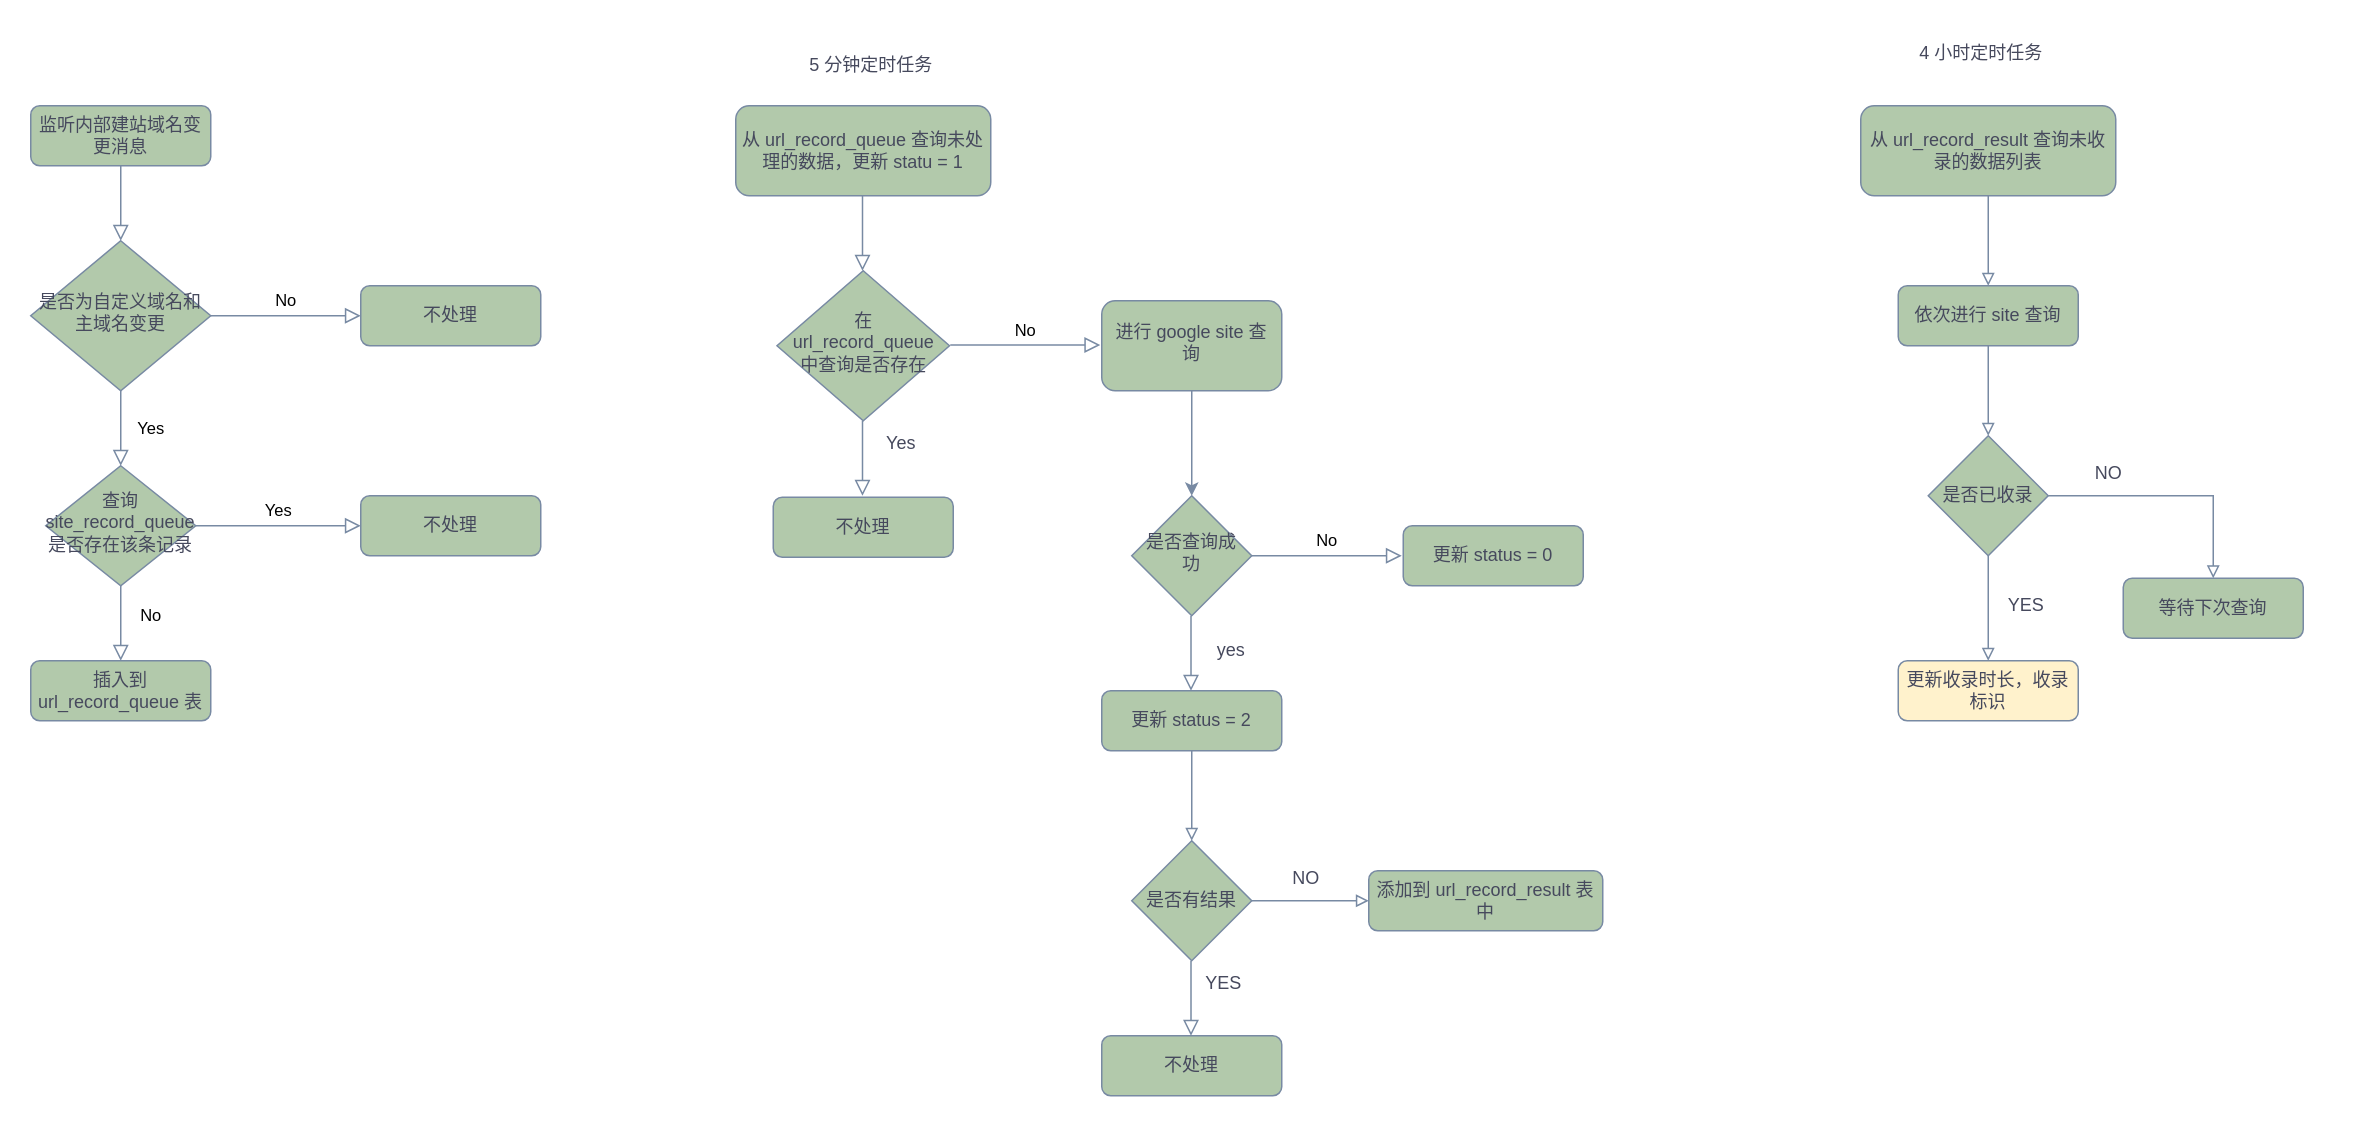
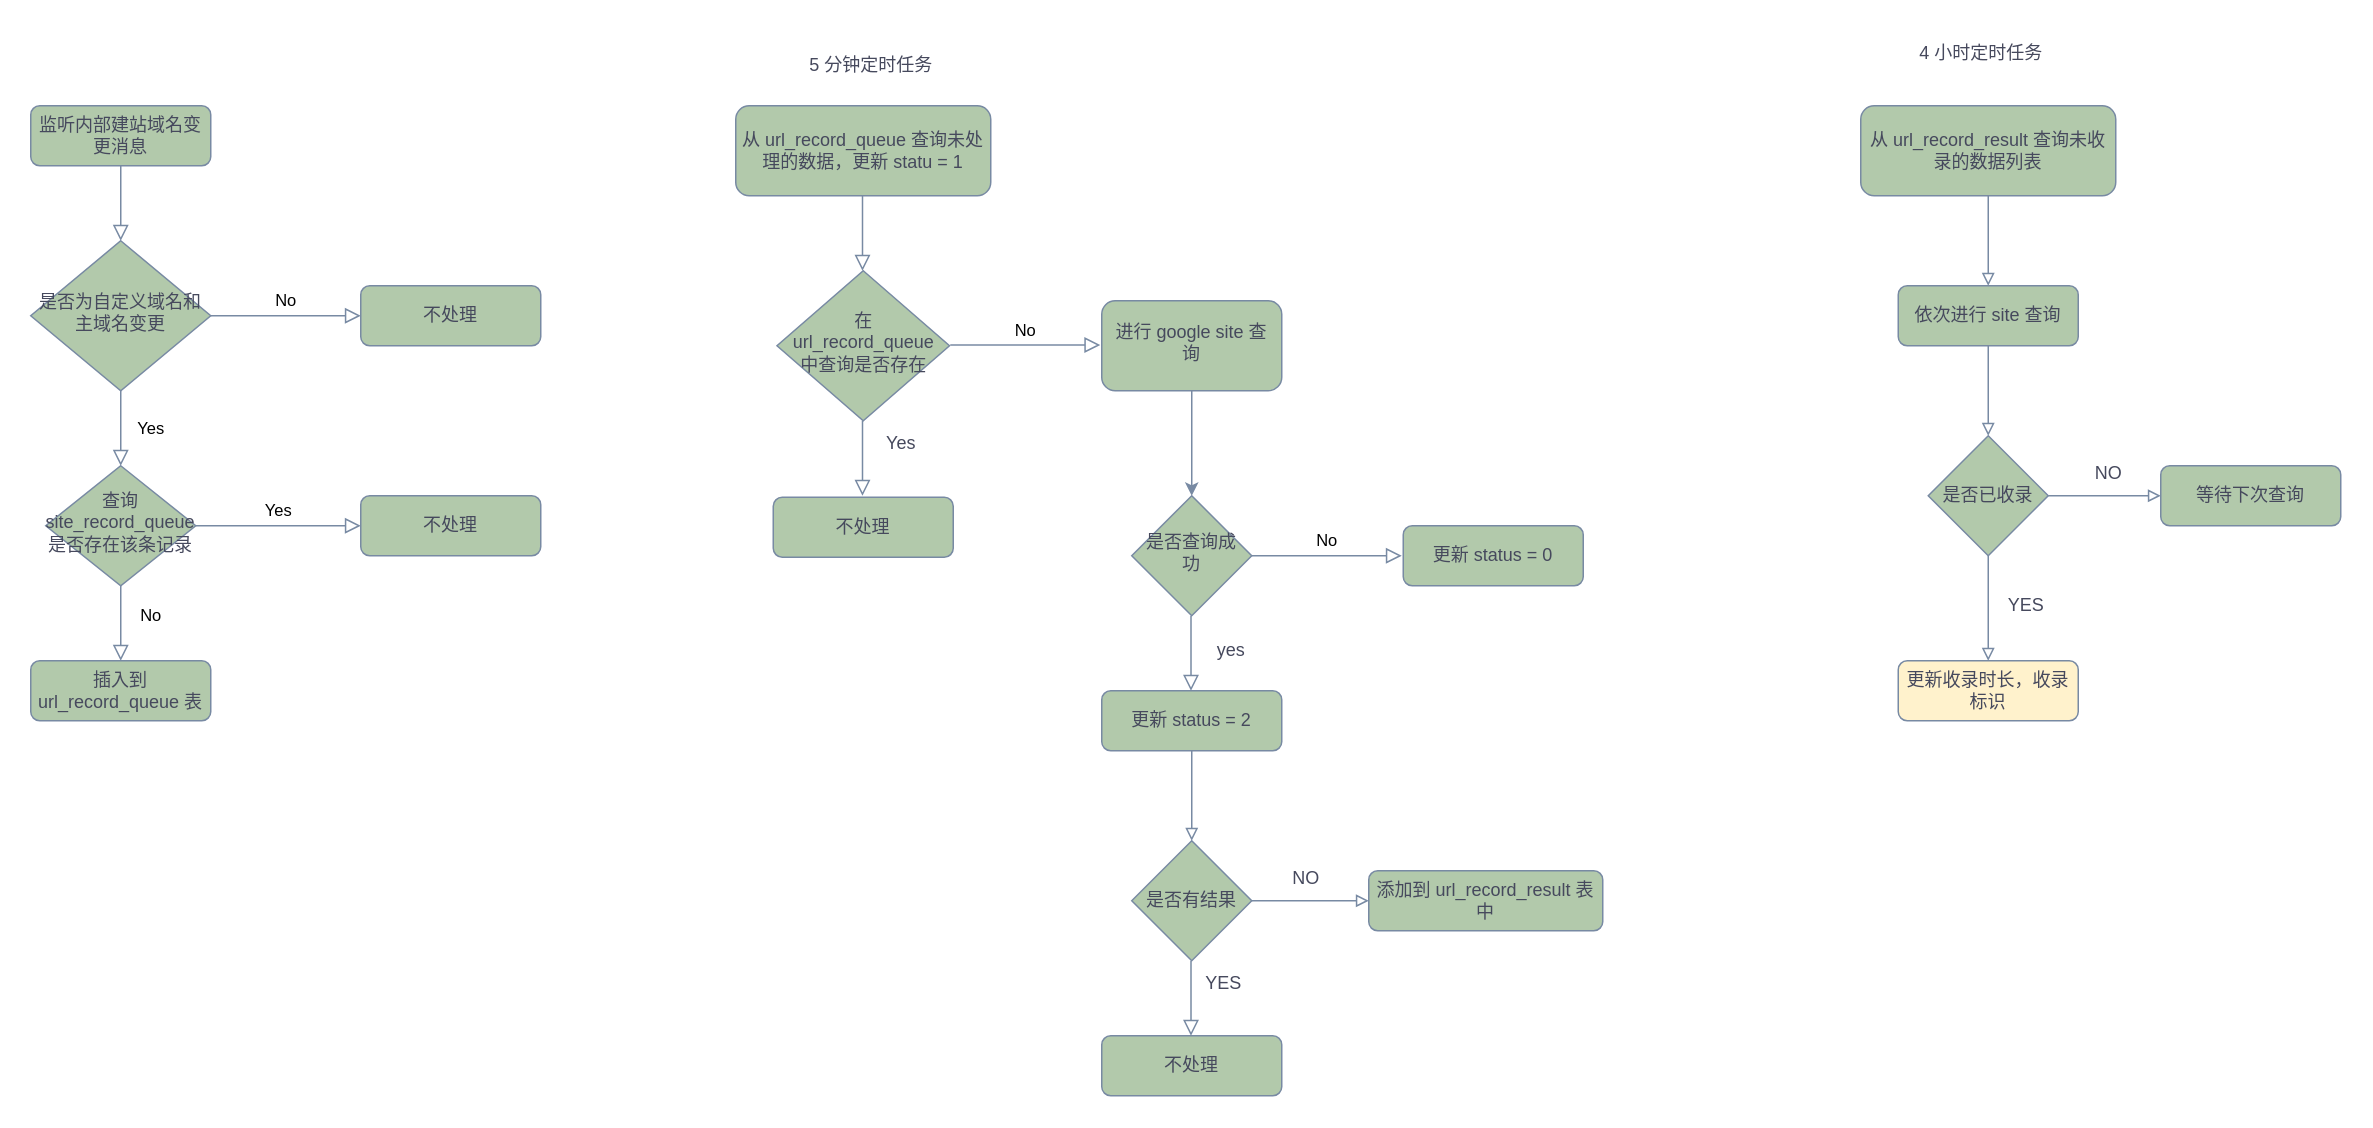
(2213, 608) -> (2251, 496)
